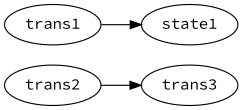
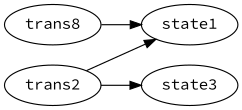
(53, 25) -> (53, 25)
none -> (116, 57)
(190, 85) -> (190, 85)
